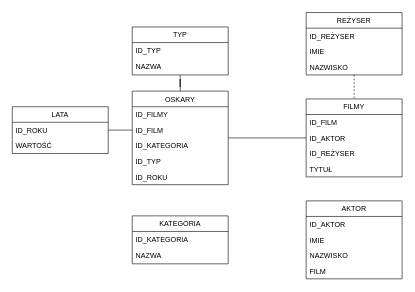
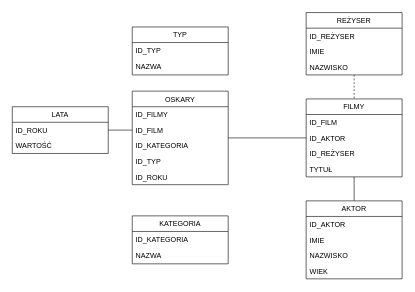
(180, 82) -> none
none -> (354, 190)
(318, 271) -> (318, 271)
